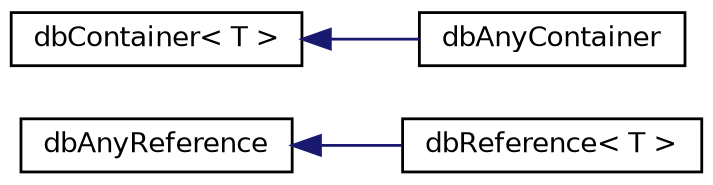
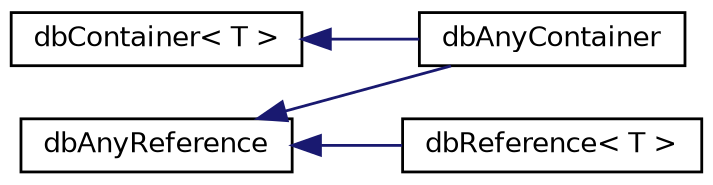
none -> (368, 89)
